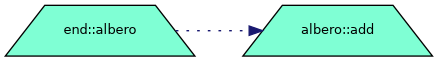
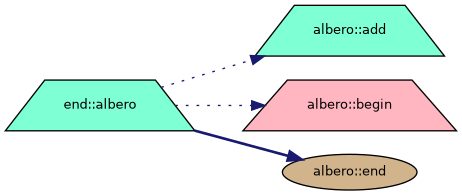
none -> (350, 105)
none -> (350, 172)
